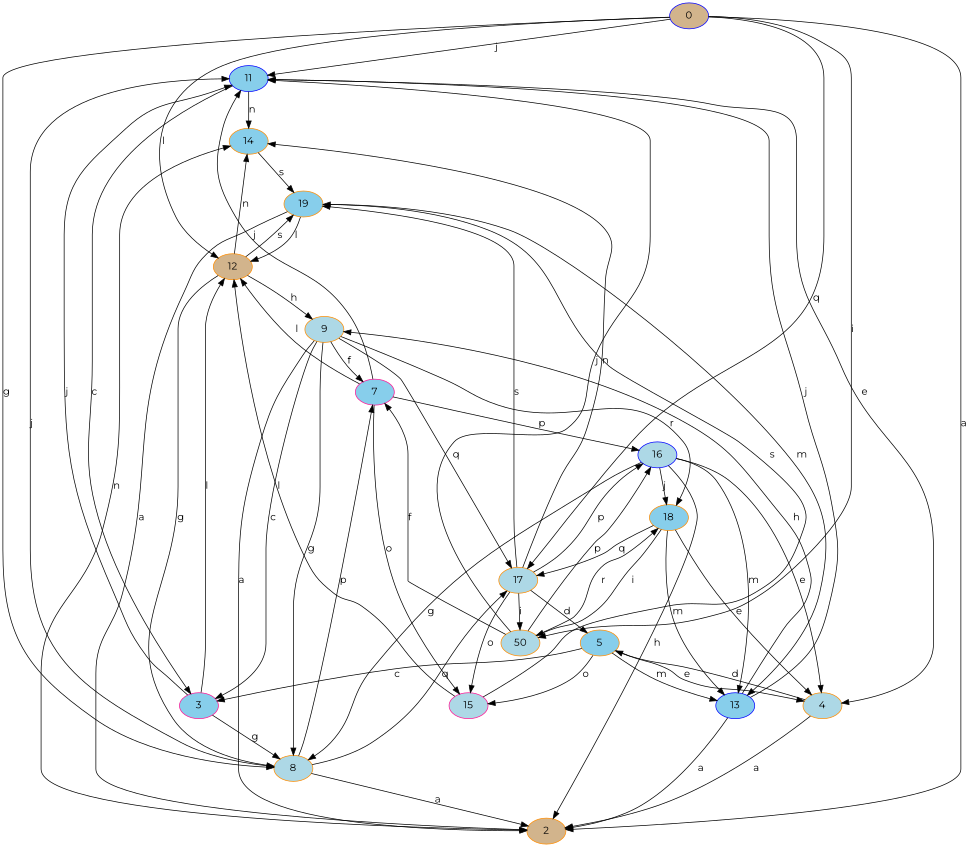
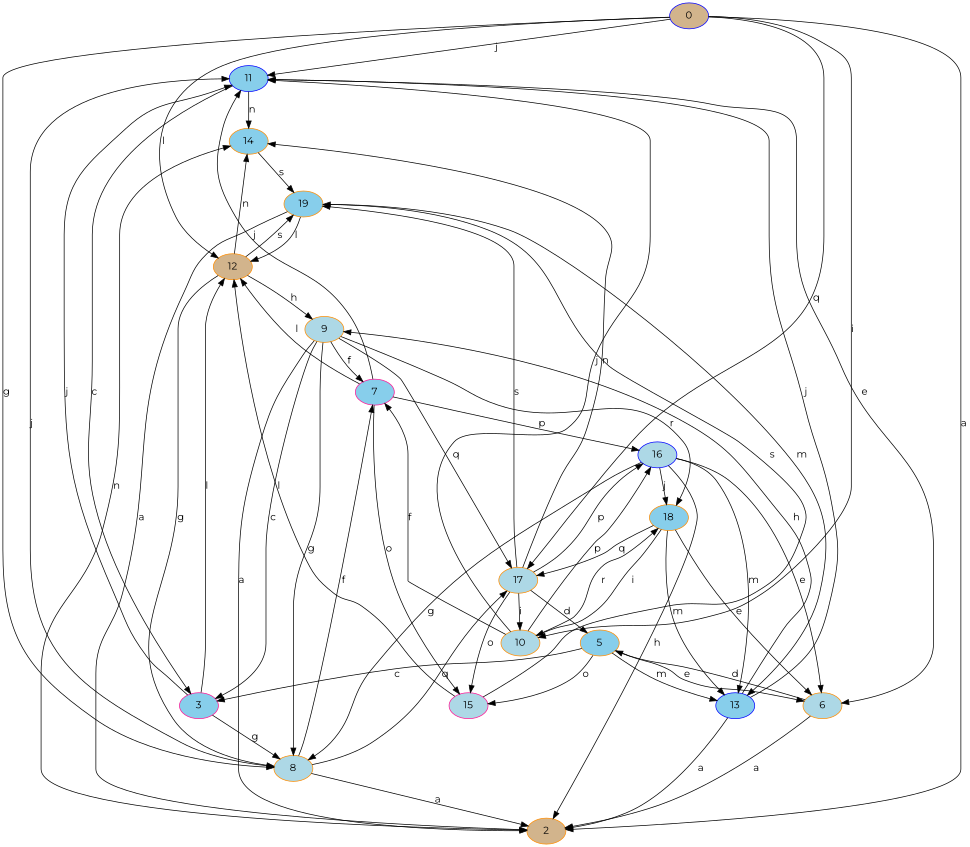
(343, 580) -> (343, 580)
(520, 643) -> (520, 643)
(822, 706) -> (822, 706)
